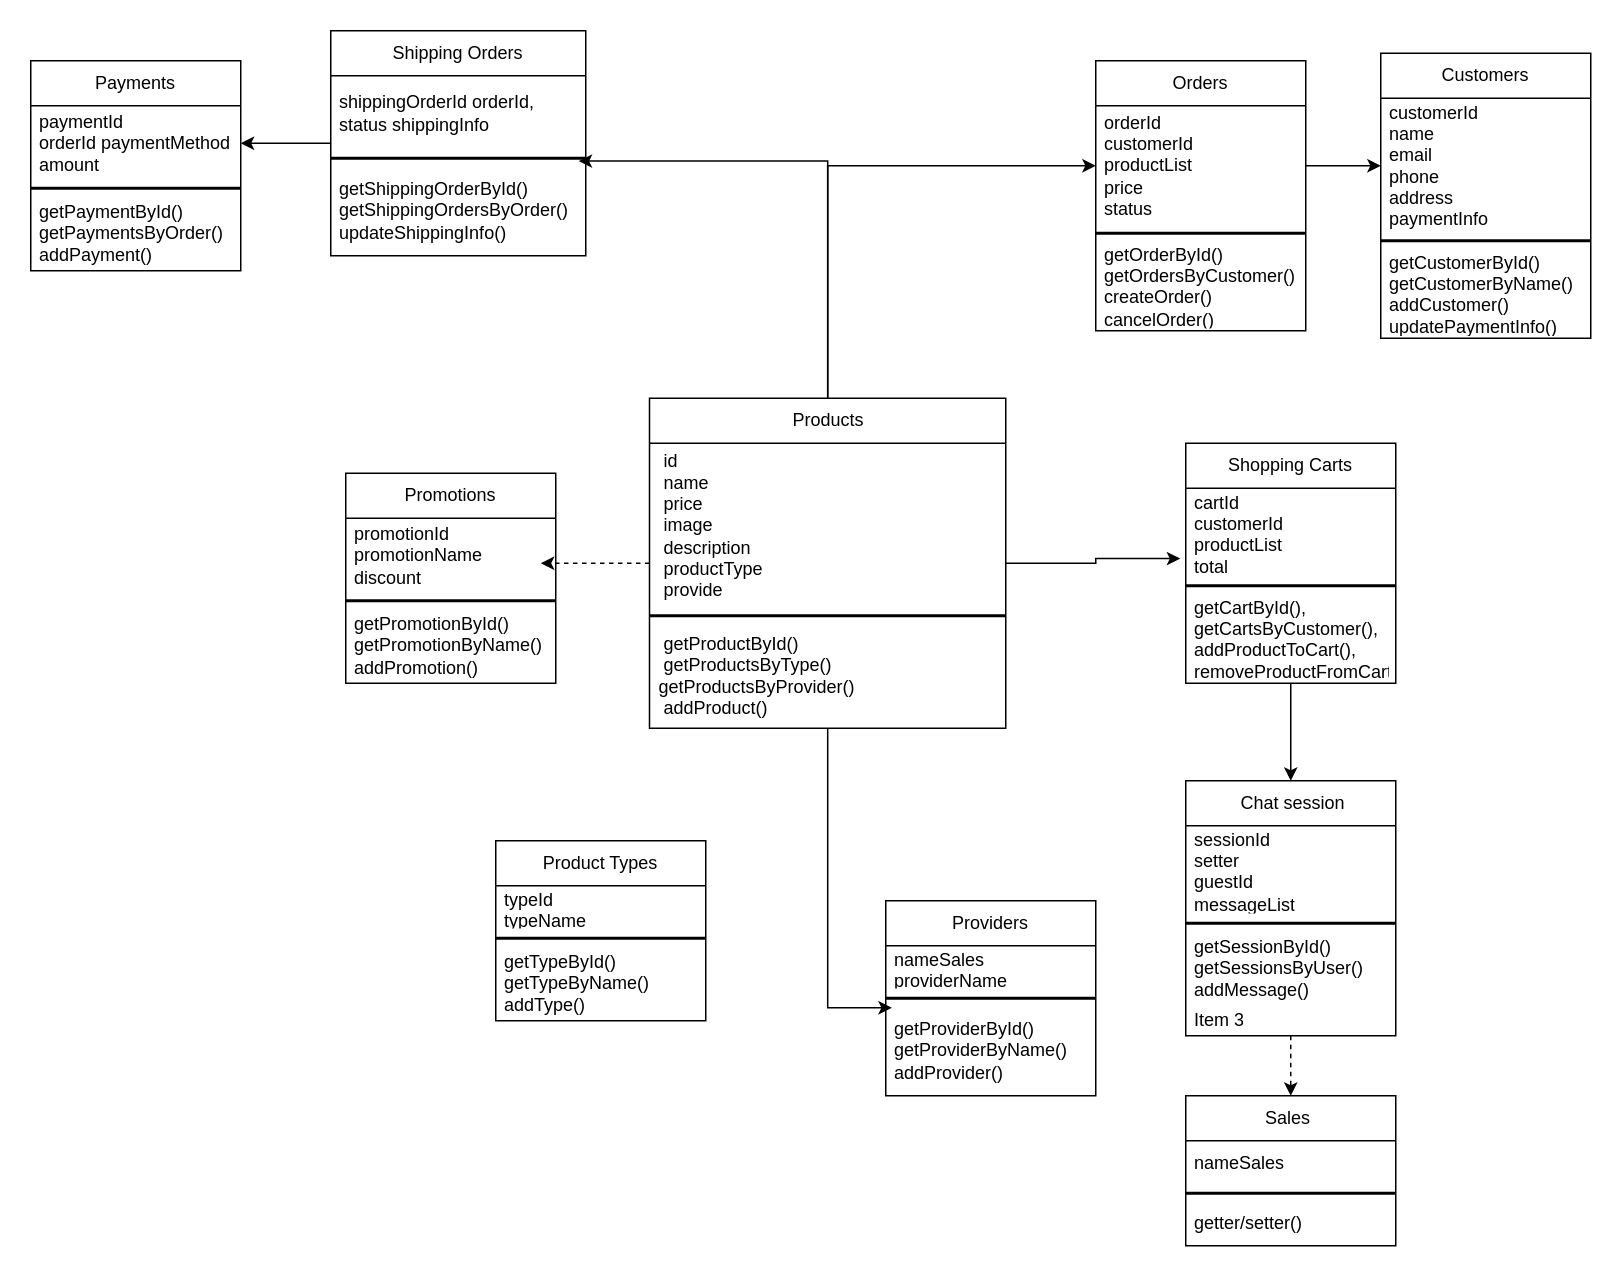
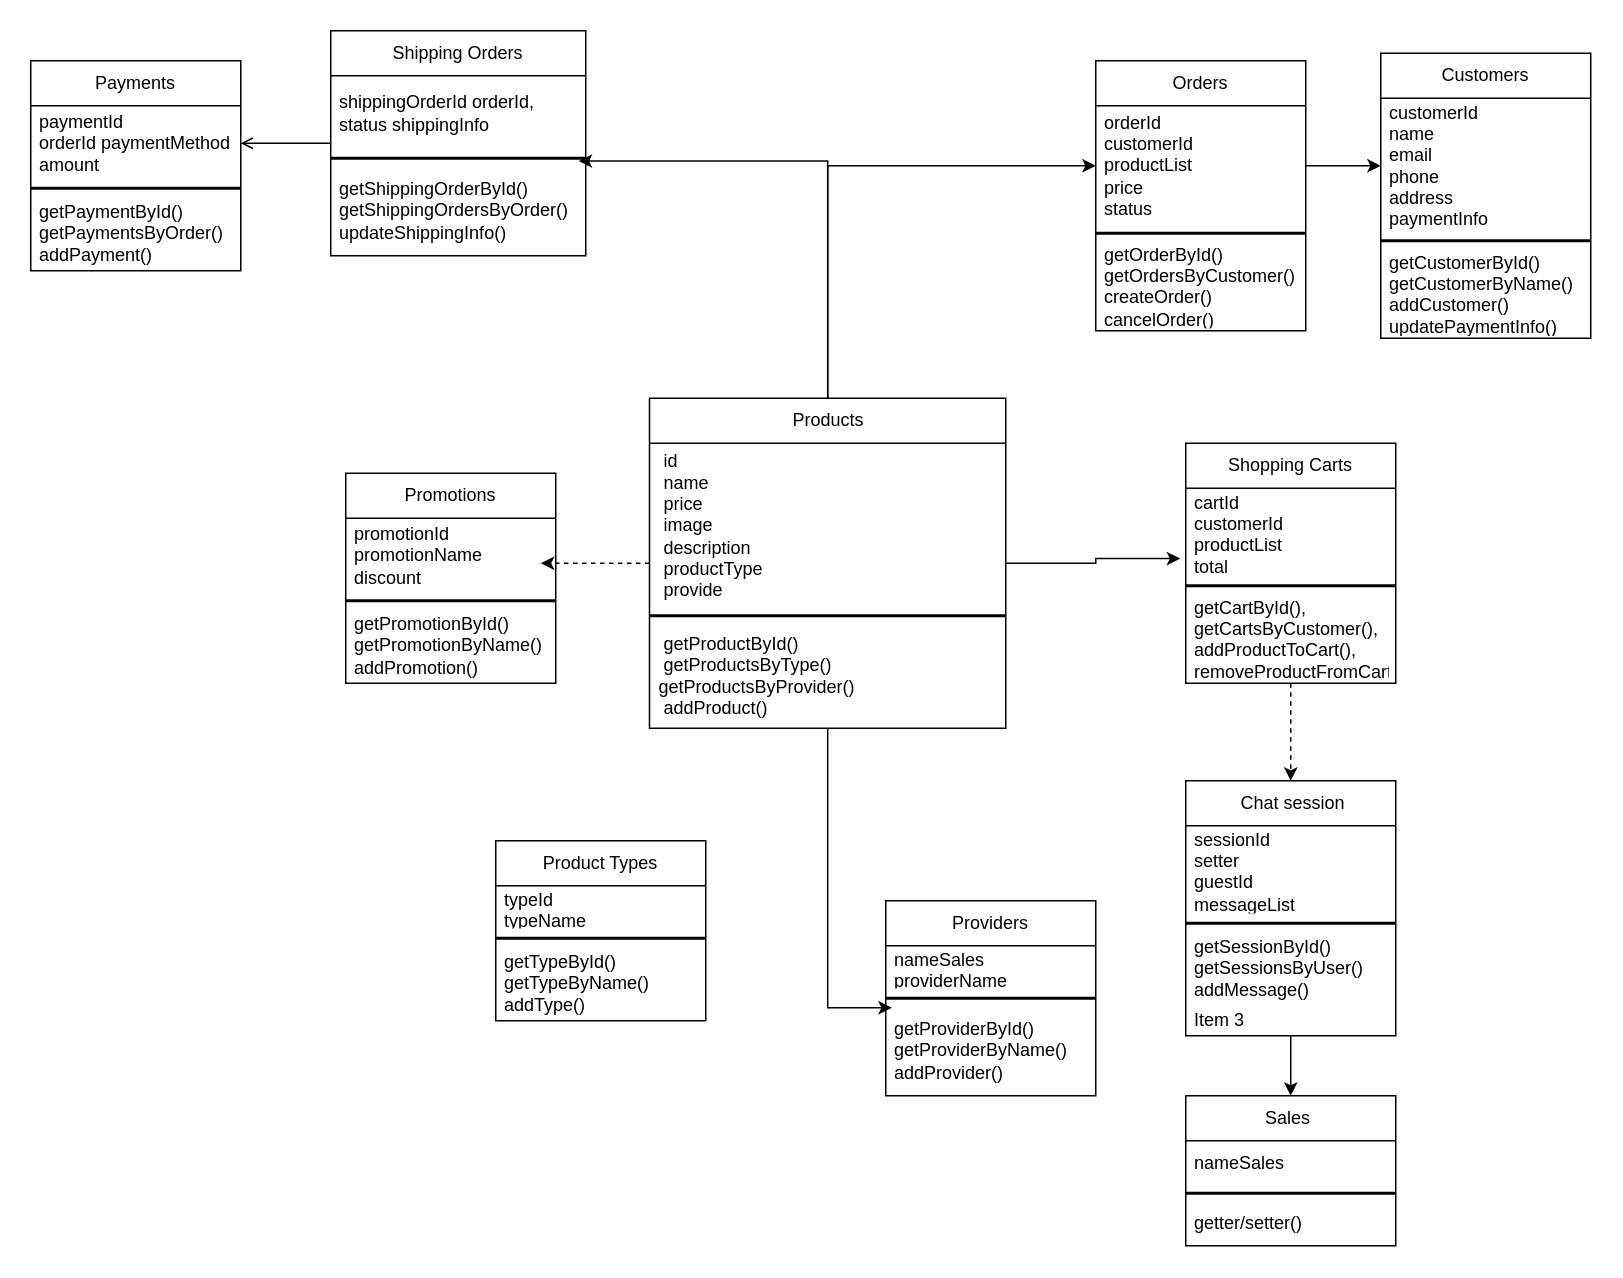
(252, 143) -> (249, 143)
(1291, 729) -> (1291, 729)
(1291, 1060) -> (1291, 1060)
